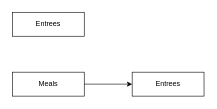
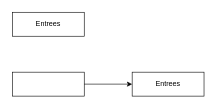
(48, 84) -> none
